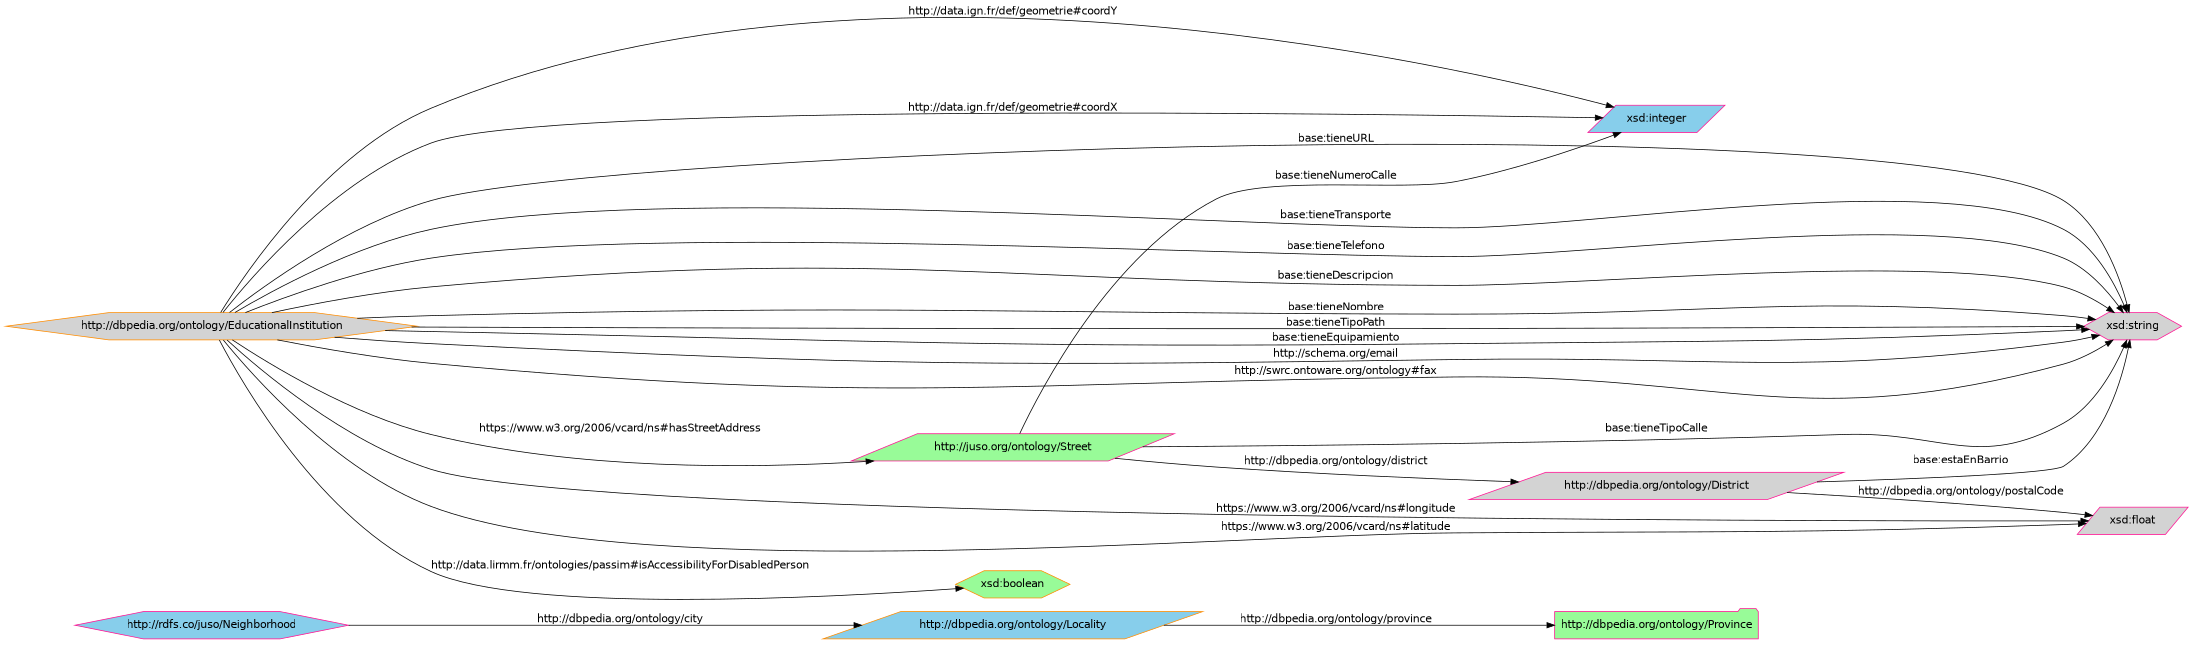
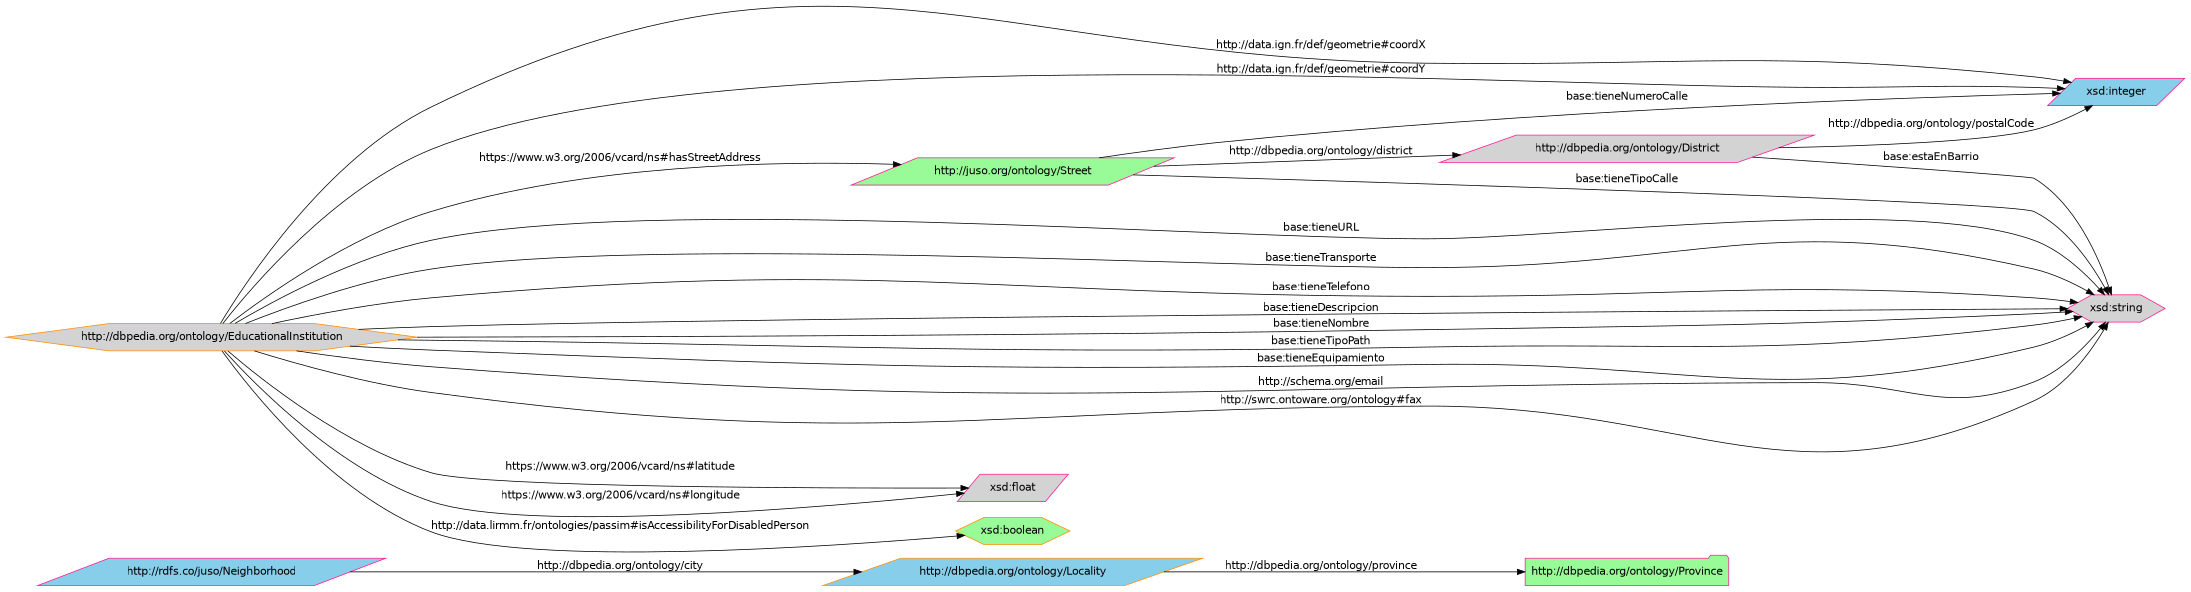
(1936, 502) -> (1935, 142)
(212, 625) -> (212, 572)
